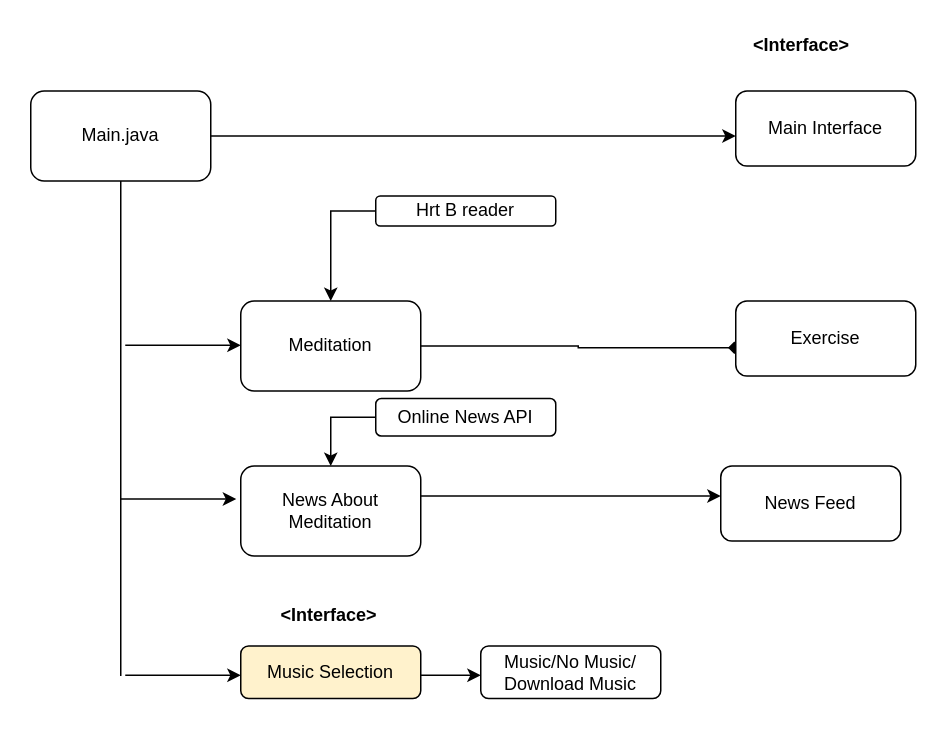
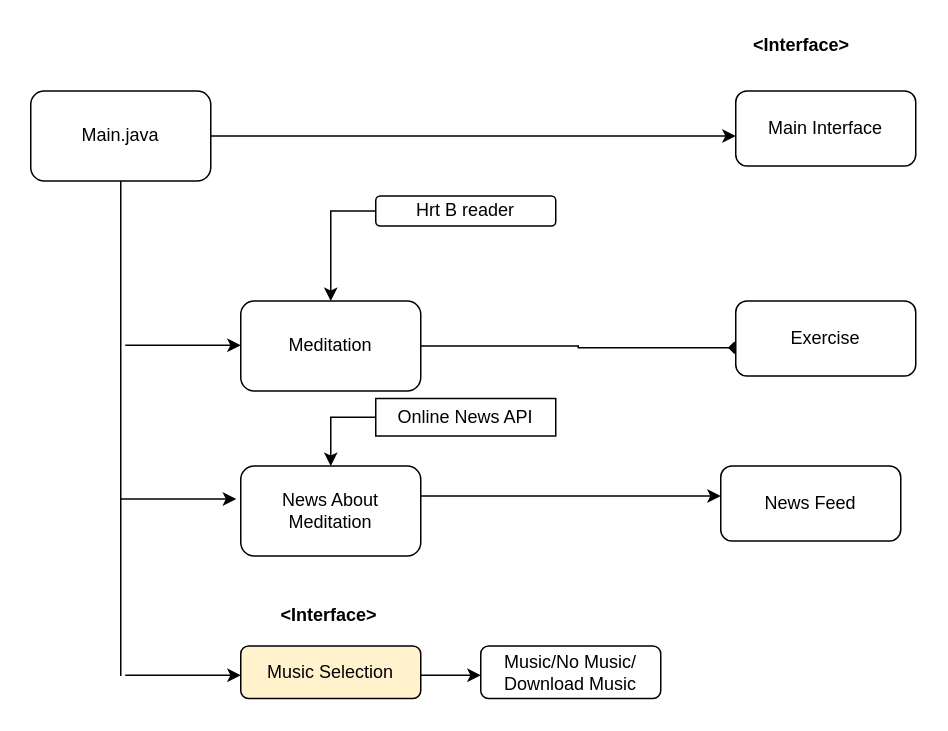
(466, 417) -> (466, 417)
